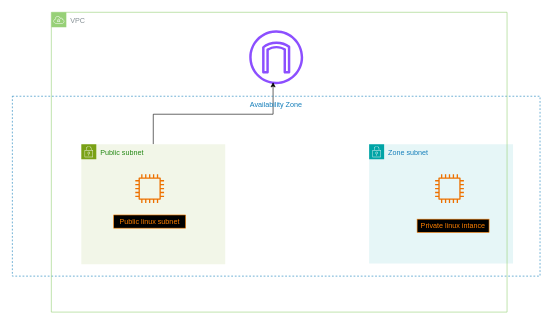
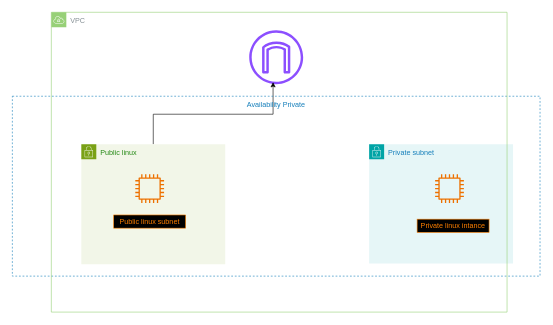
(276, 105) -> (276, 105)
(124, 153) -> (120, 153)
(410, 153) -> (415, 153)
